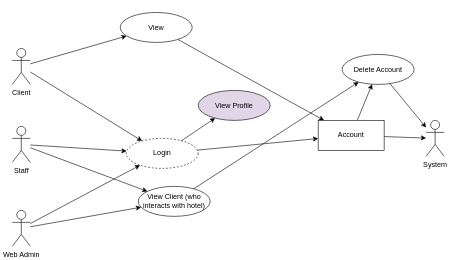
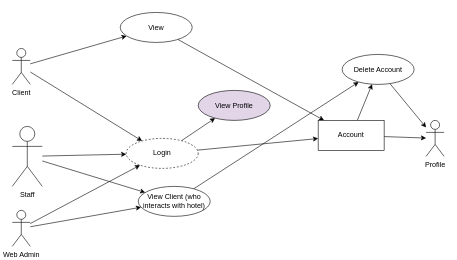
(21, 144) -> (27, 156)
(436, 165) -> (436, 165)
